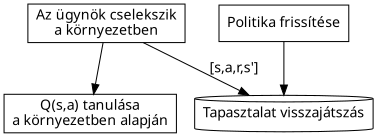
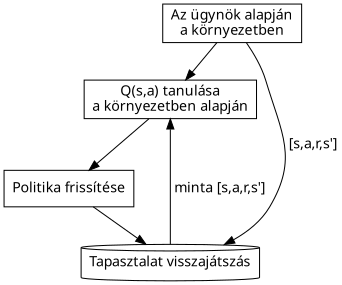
(106, 23) -> (232, 23)
none -> (123, 141)
none -> (170, 187)
